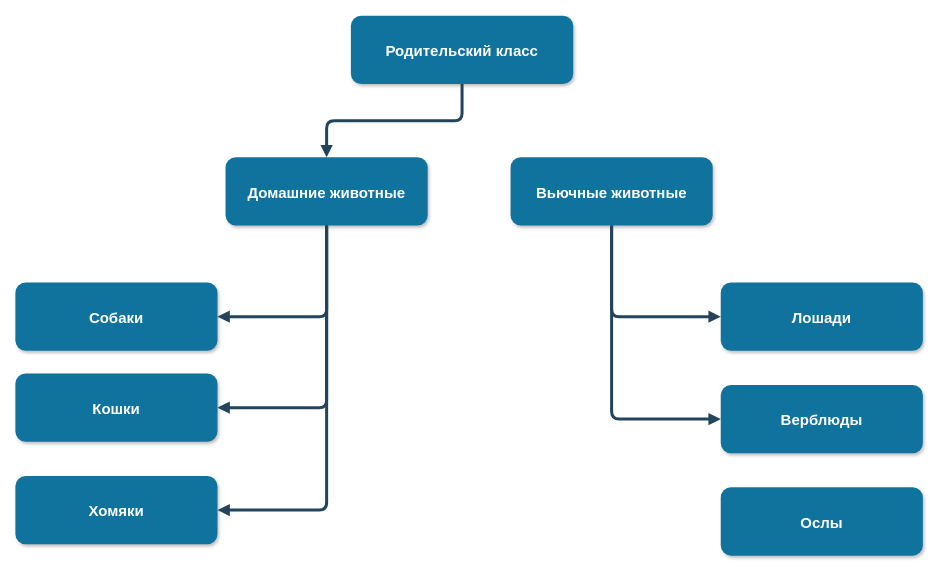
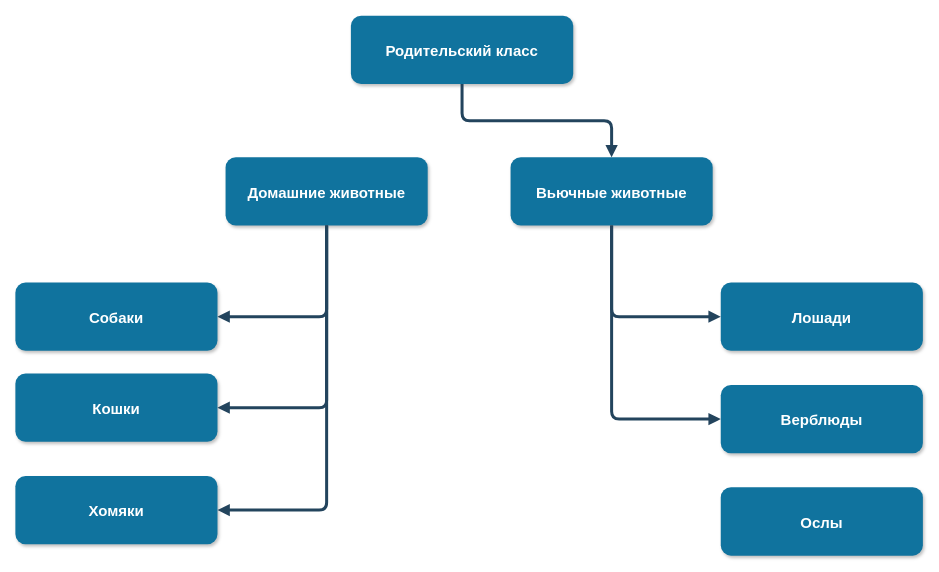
(385, 120) -> (546, 120)
